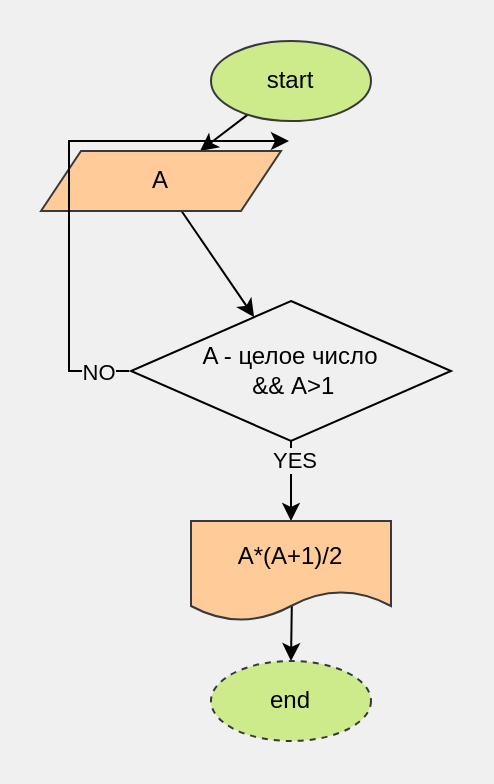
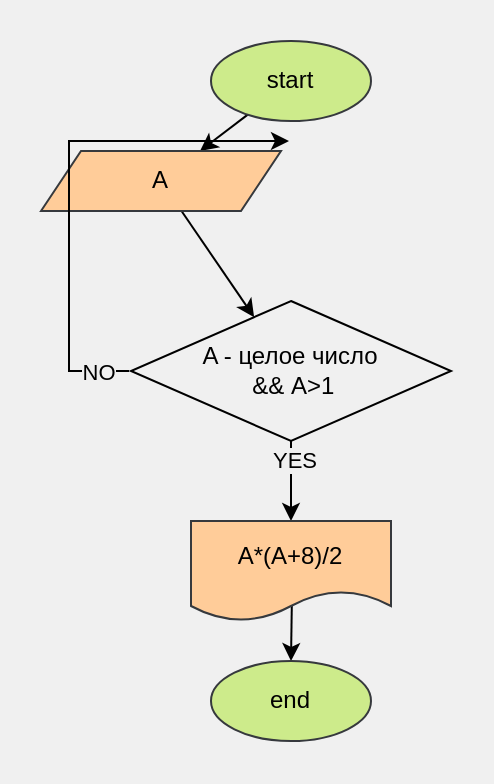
(291, 557) -> (291, 557)
(291, 701) -> (291, 701)
